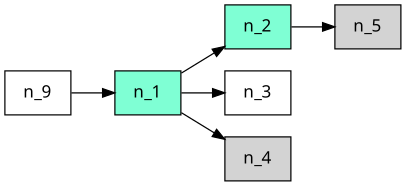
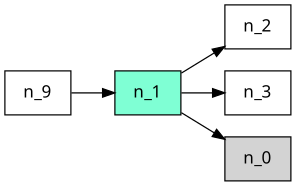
(258, 27) -> (258, 27)
(368, 27) -> none
(258, 159) -> (258, 159)
